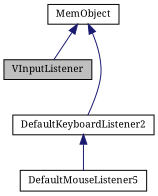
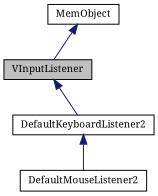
(101, 75) -> (69, 102)
(83, 181) -> (83, 181)
